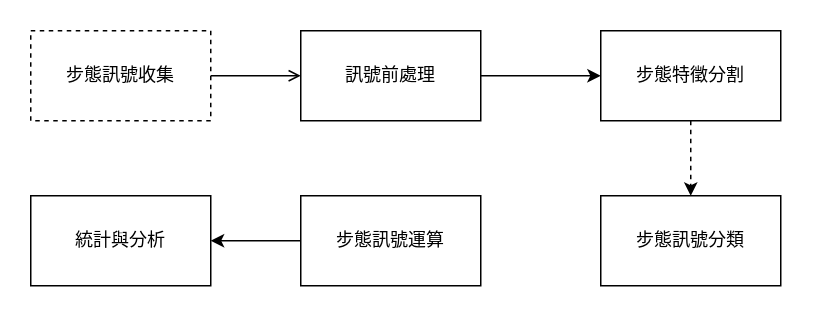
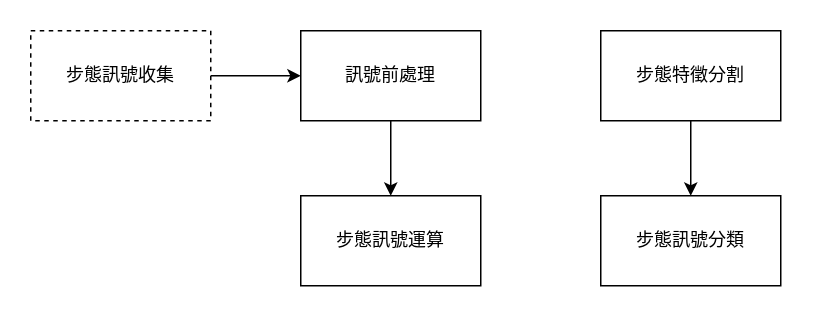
(291, 76) -> (289, 76)
(536, 76) -> (391, 153)
(691, 154) -> (691, 154)
(121, 241) -> none
(261, 241) -> none
